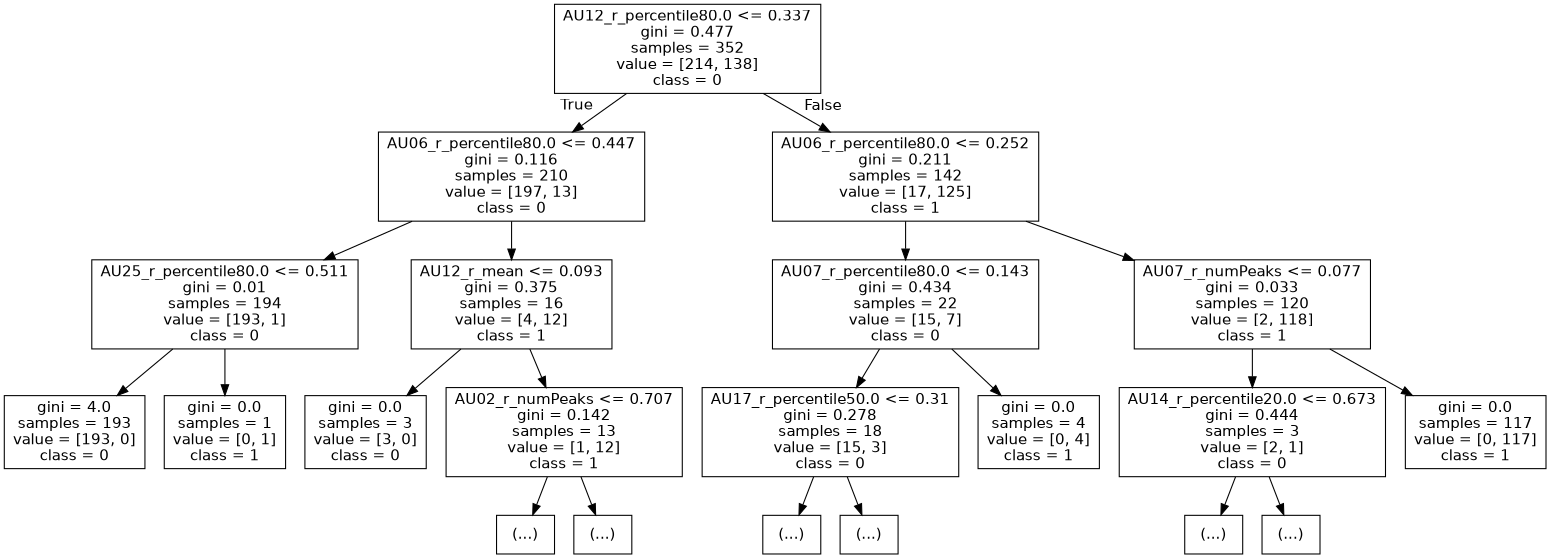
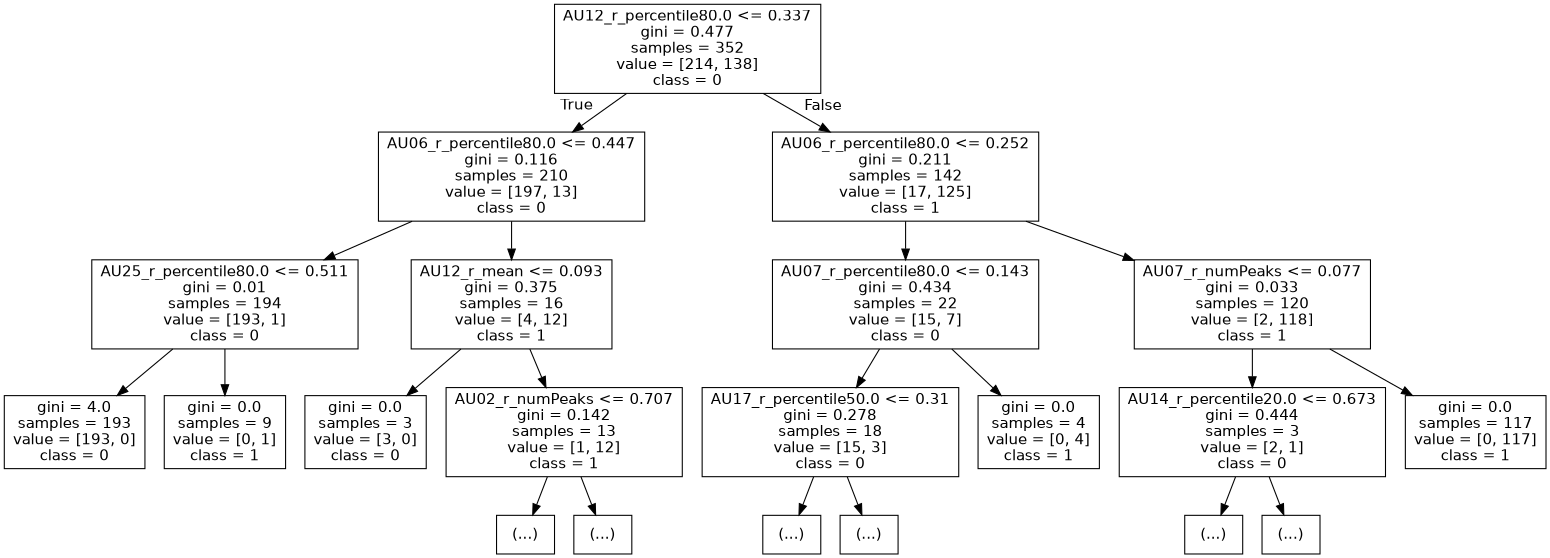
(225, 432) -> (225, 432)
